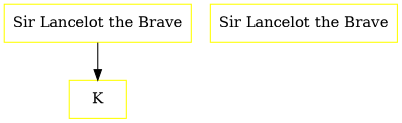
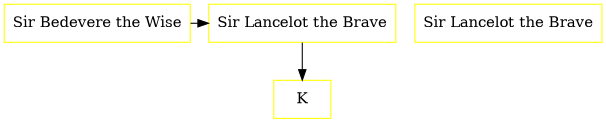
none -> (97, 23)
